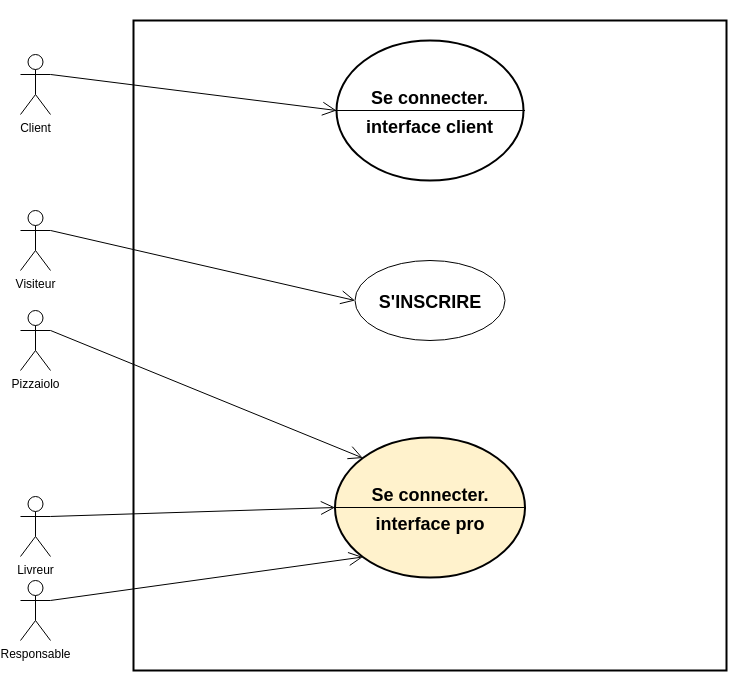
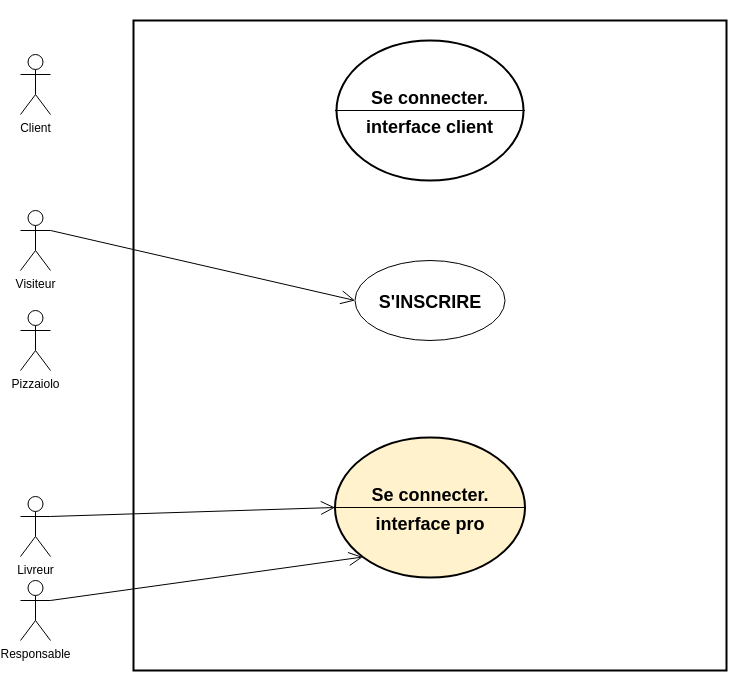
(193, 92) -> none
(206, 394) -> none
